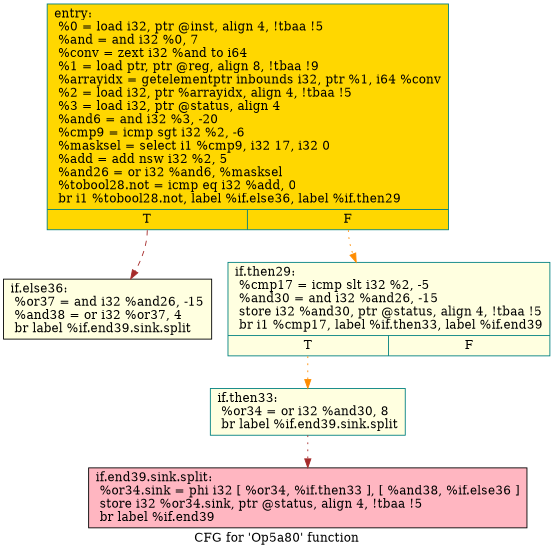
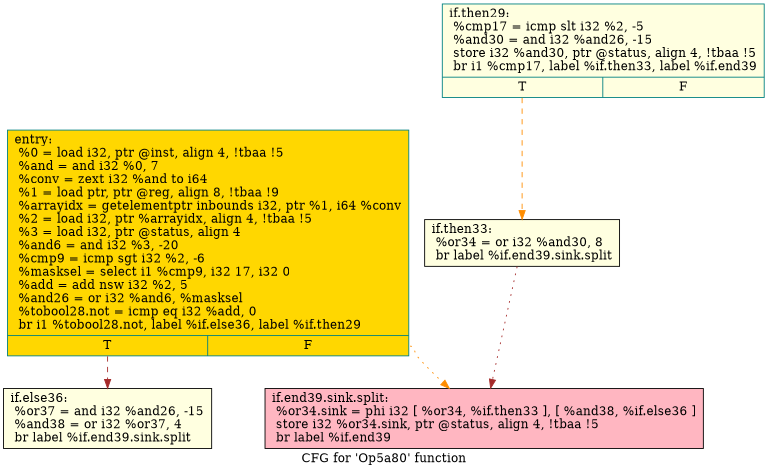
(350, 242) -> (425, 365)
(308, 368) -> (522, 154)
(308, 412) -> (522, 243)
